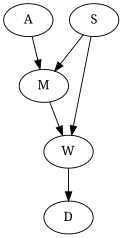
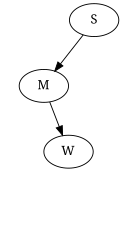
(28, 20) -> none
(82, 81) -> none
(69, 218) -> none
